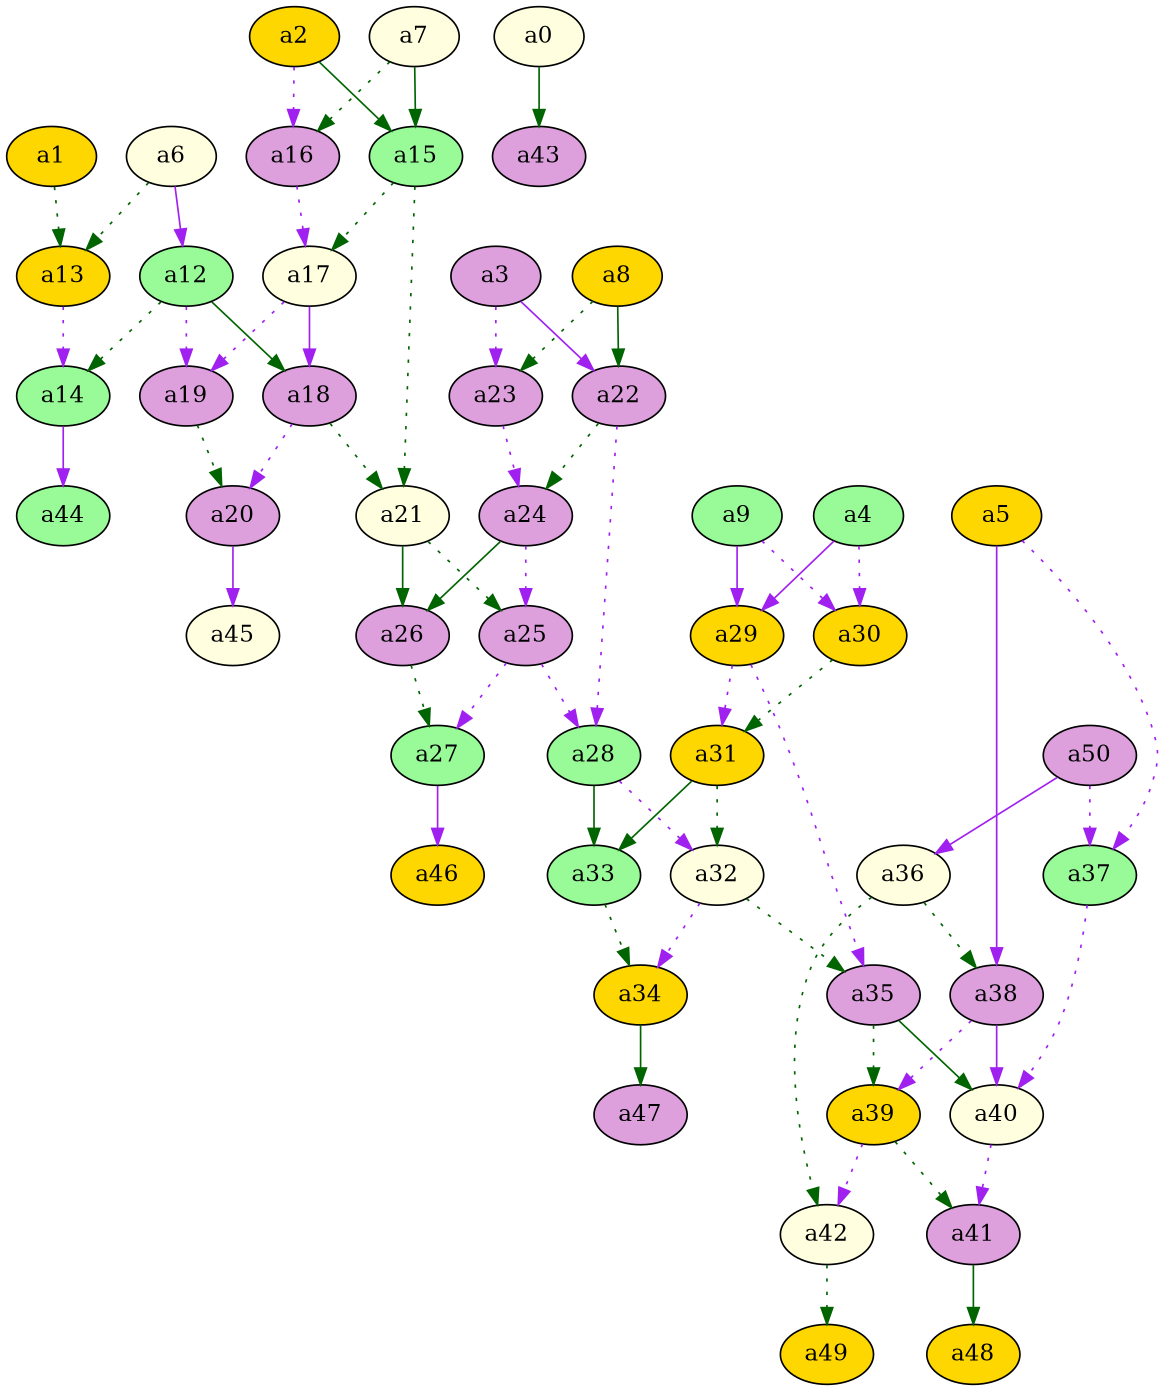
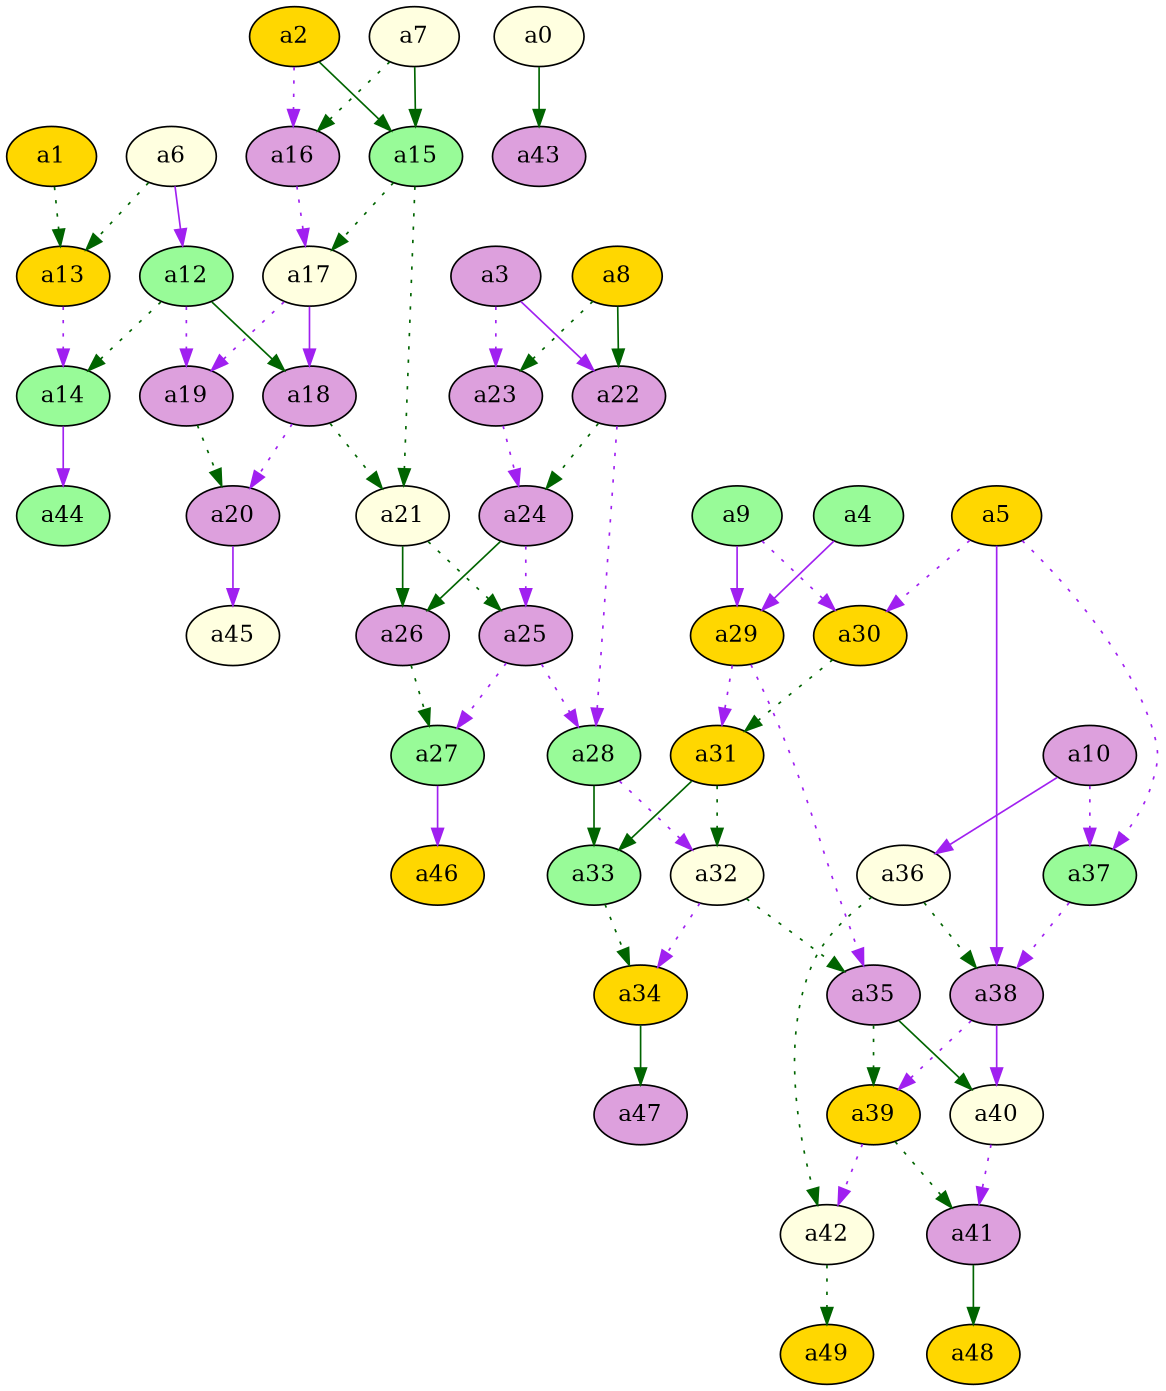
(859, 568) -> (935, 570)
(1090, 755) -> (1090, 755)
(1069, 994) -> (1048, 929)
